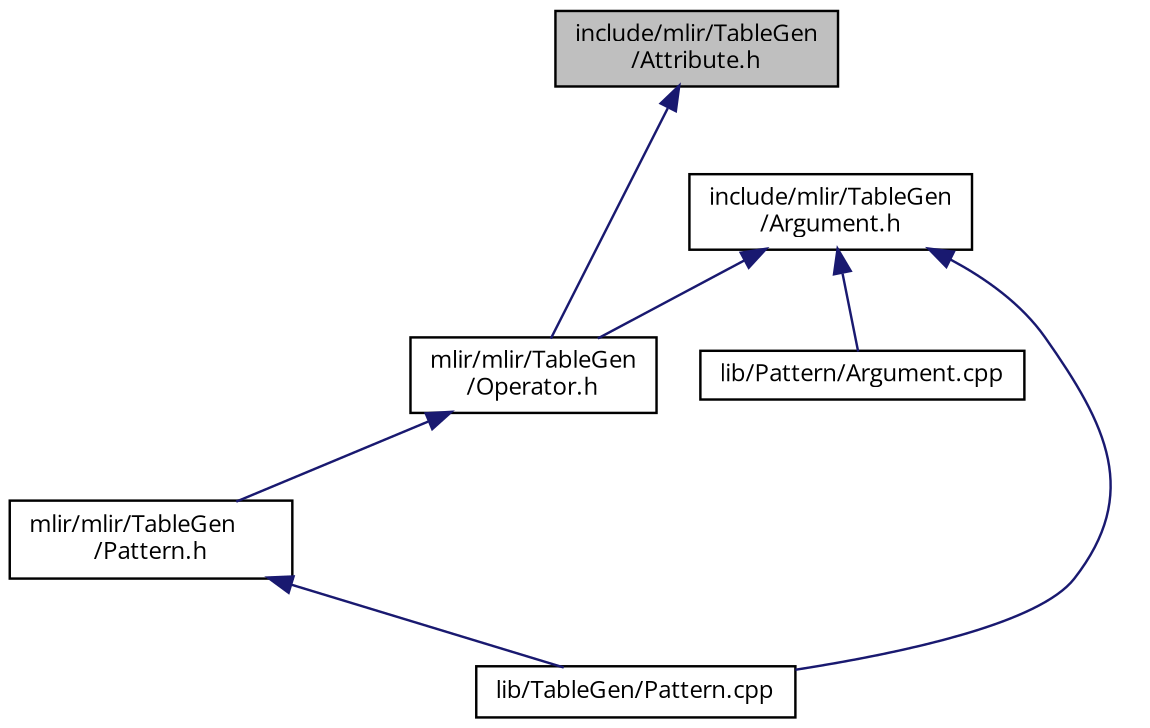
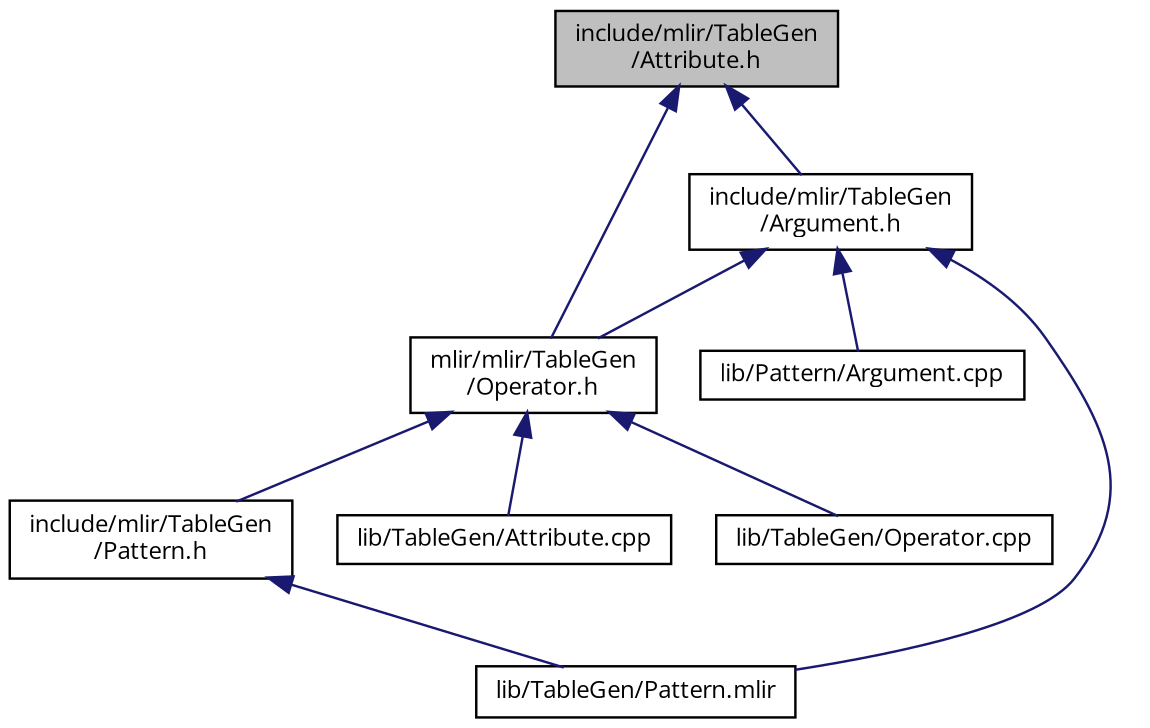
none -> (772, 140)
(151, 540) -> (151, 540)
none -> (504, 540)
none -> (884, 540)
(636, 692) -> (636, 692)
